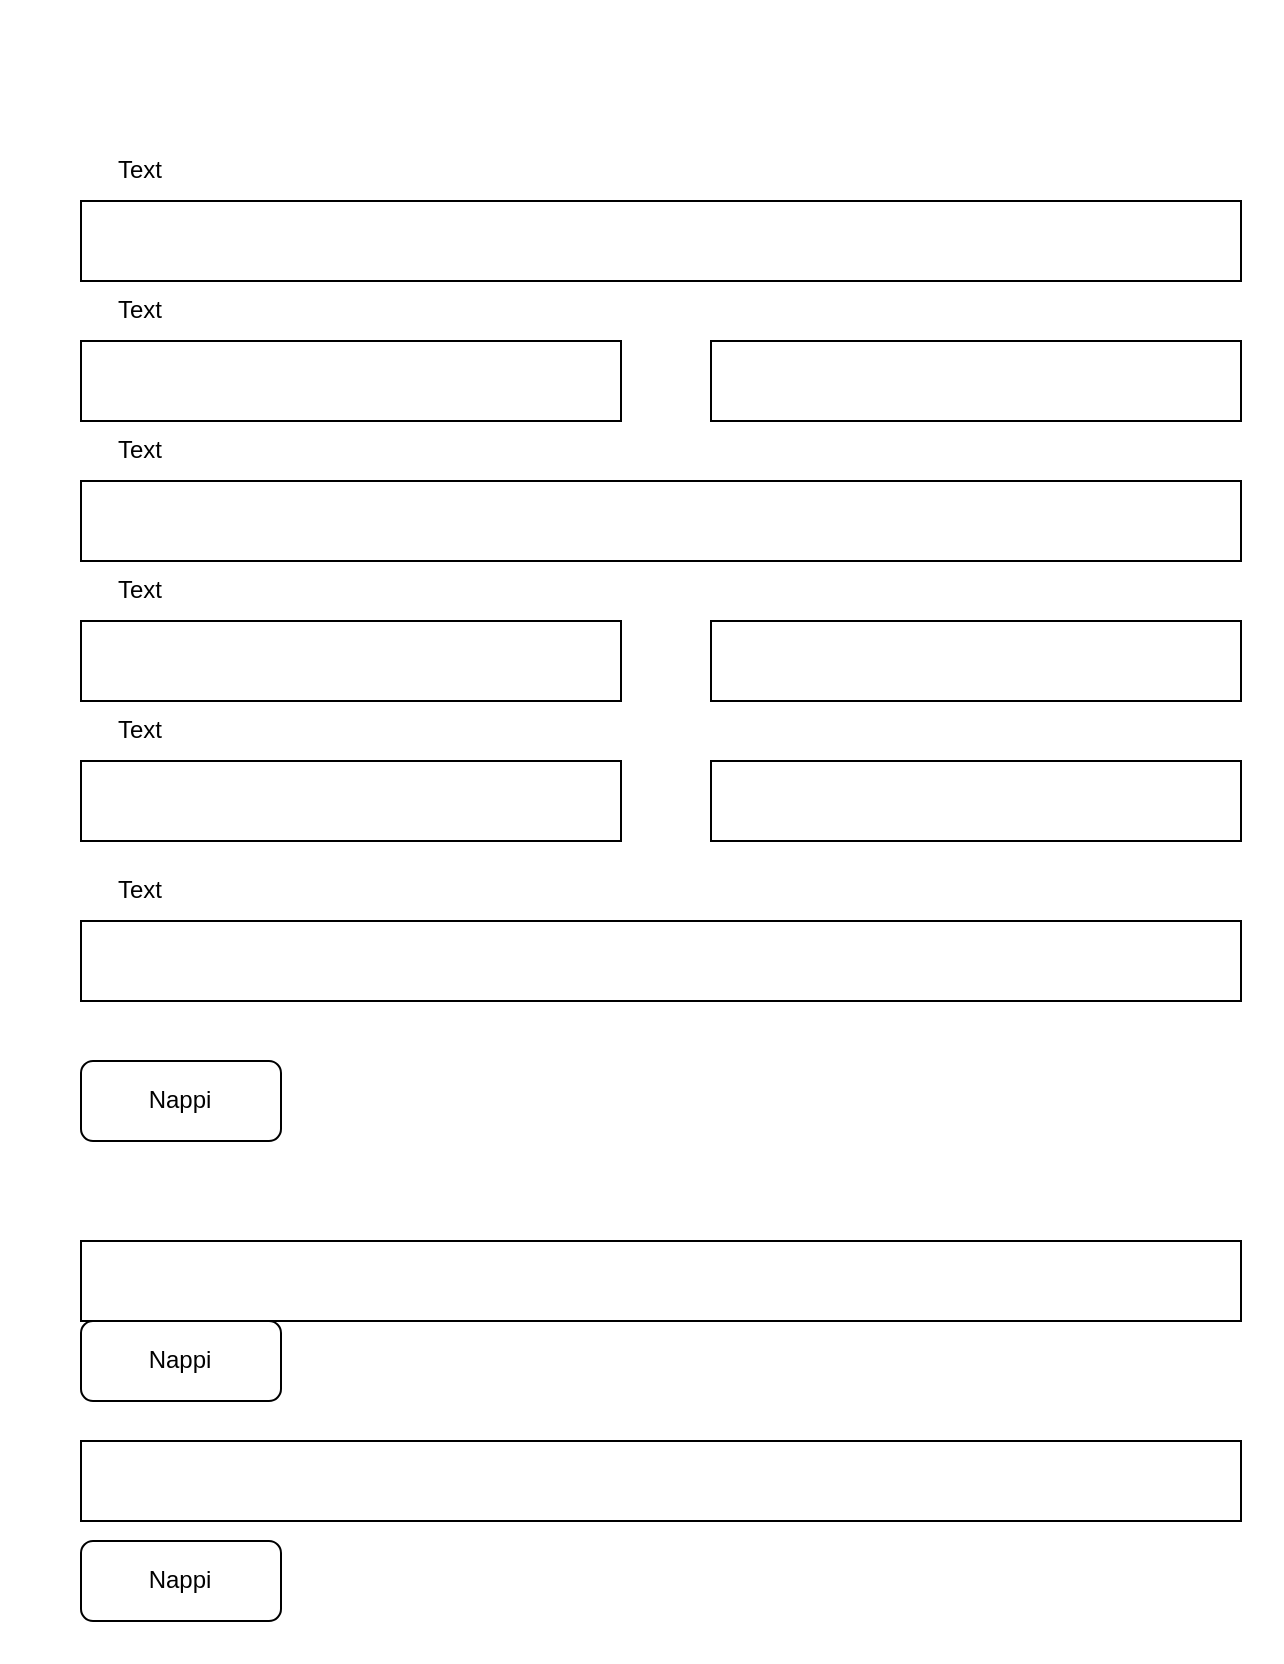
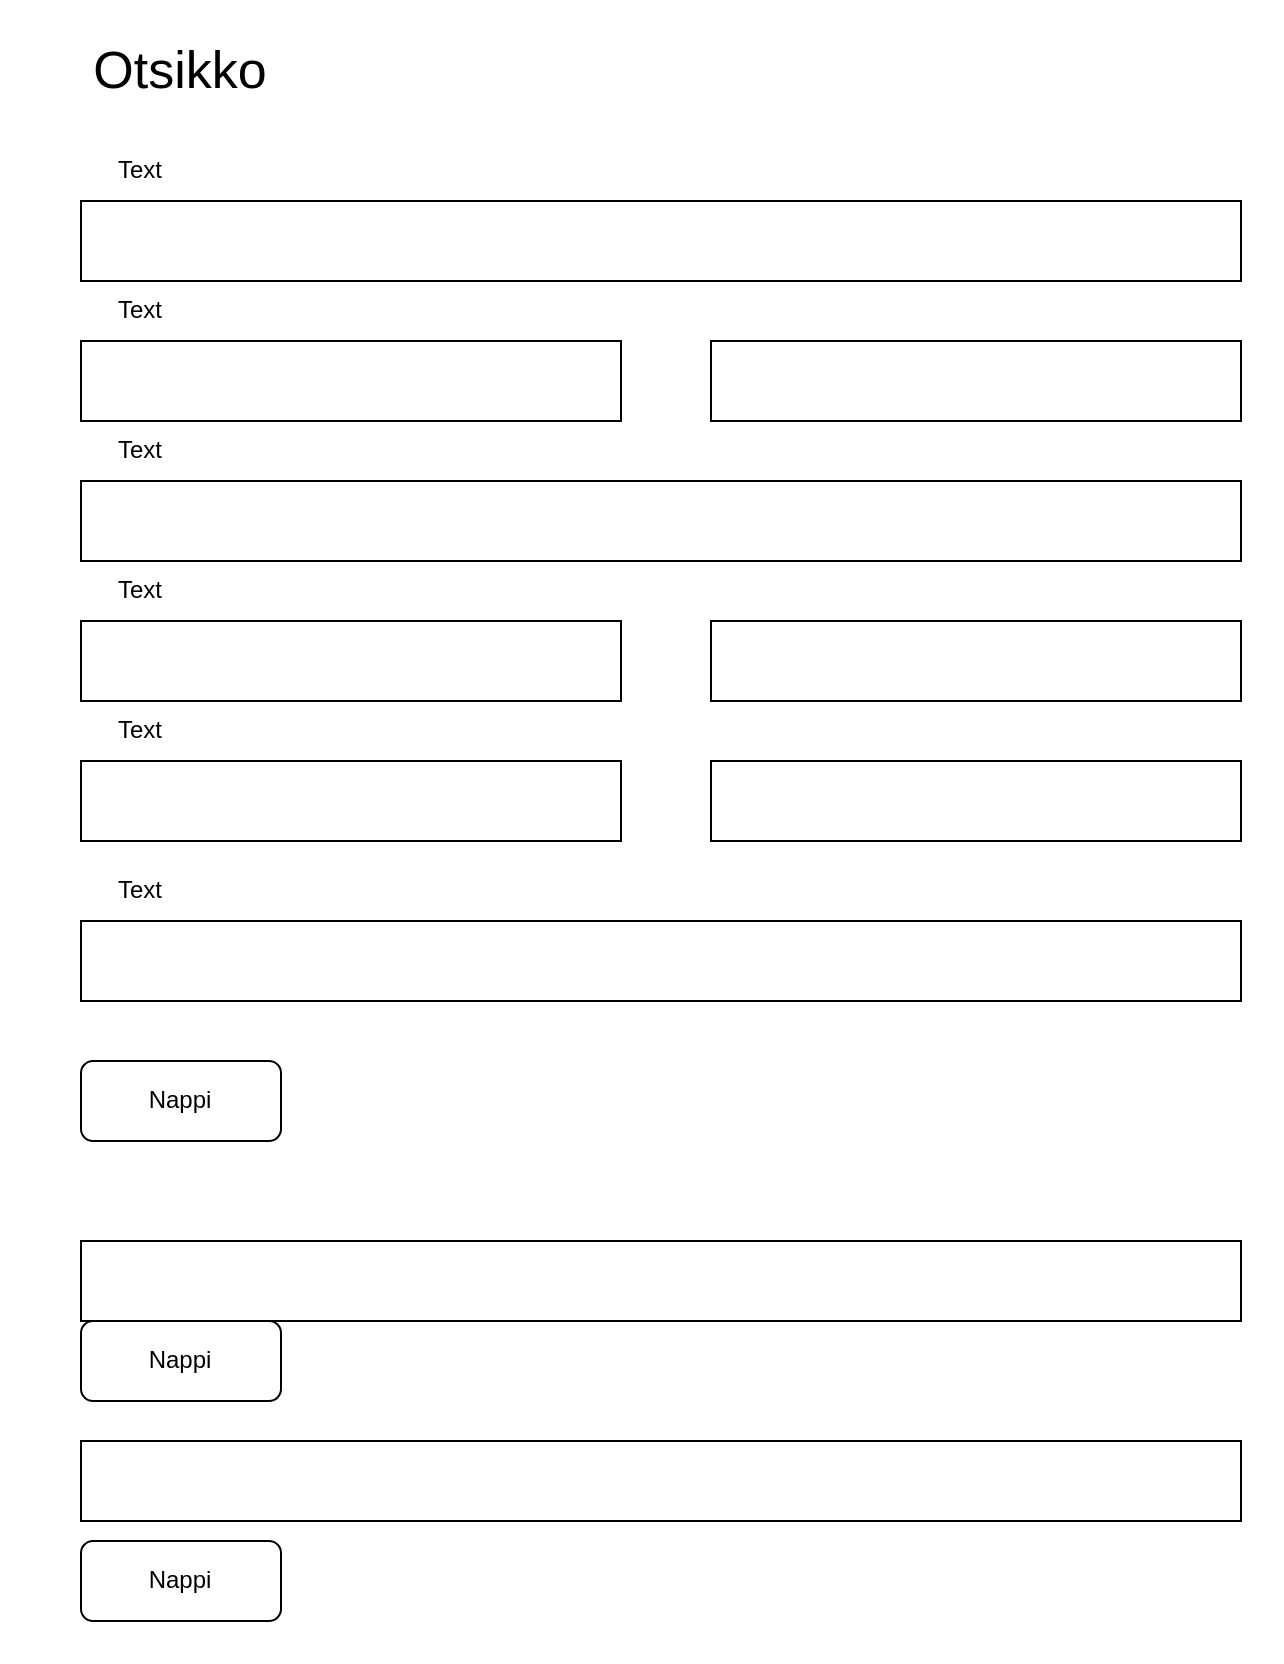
none -> (181, 71)
